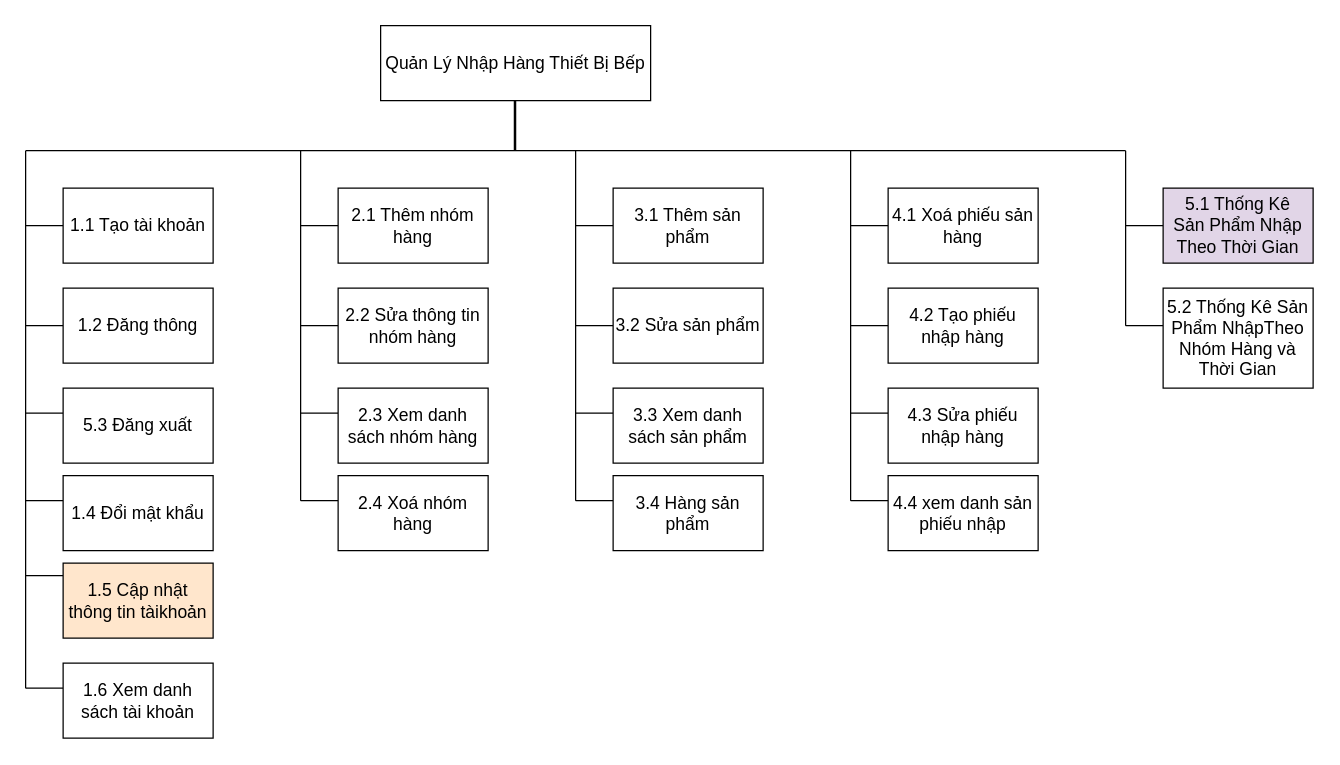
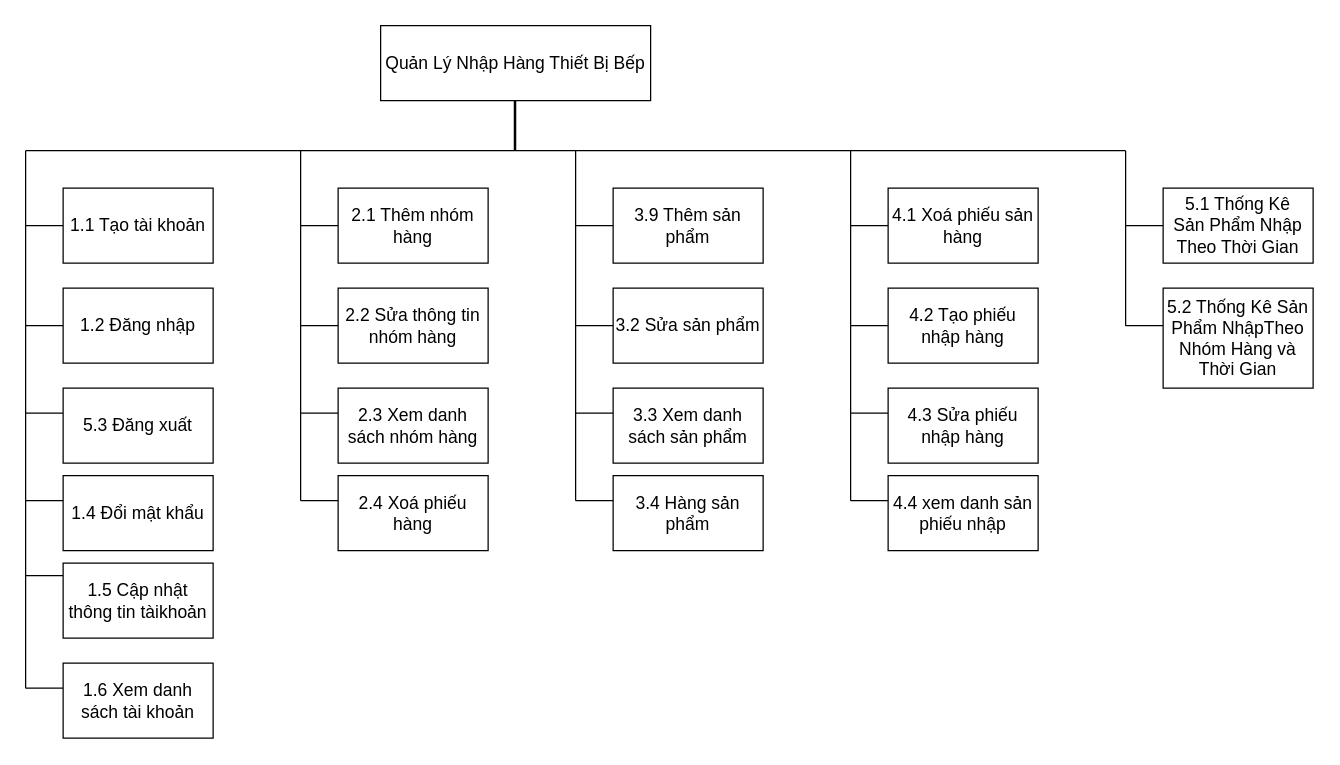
(688, 226) -> (688, 226)
(1238, 226) -> (1238, 226)
(138, 326) -> (138, 326)
(413, 513) -> (413, 513)
(138, 601) -> (138, 601)
